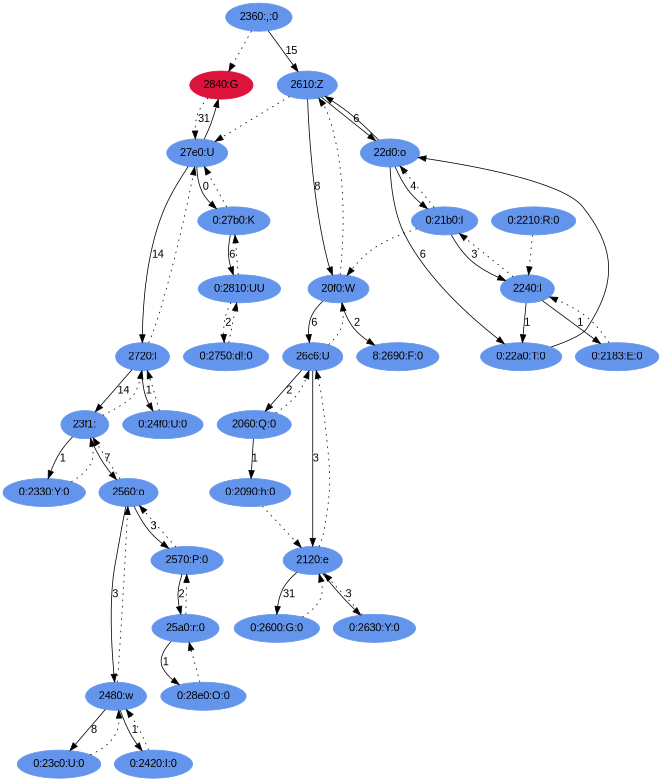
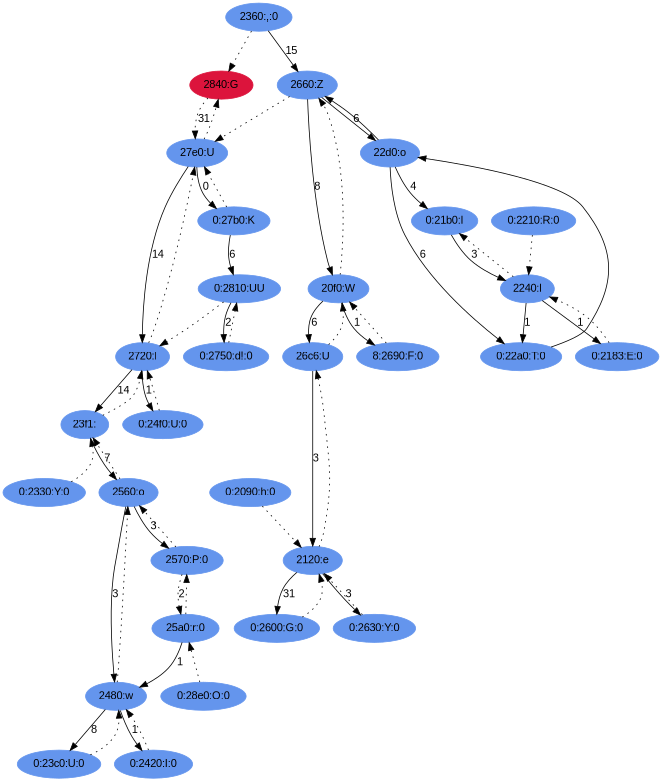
(307, 85) -> (307, 85)
(211, 123) -> (211, 123)
(420, 190) -> none
(381, 244) -> (371, 325)
(237, 259) -> (196, 323)
(225, 318) -> (225, 318)
(357, 323) -> (357, 323)
(254, 425) -> none
(60, 453) -> none
(178, 590) -> (178, 590)
(161, 661) -> (169, 667)
